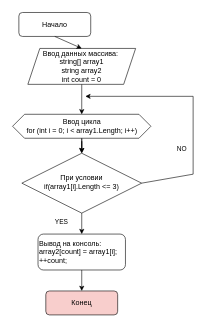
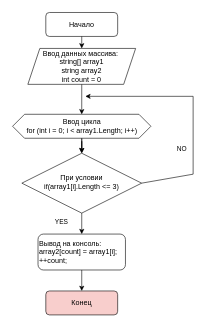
(55, 24) -> (82, 24)
